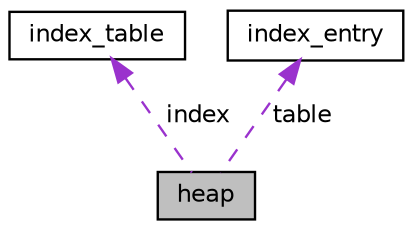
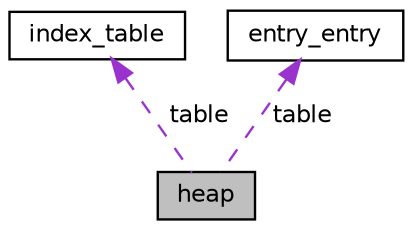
(316, 36) -> (316, 36)
(196, 116) -> (196, 116)
